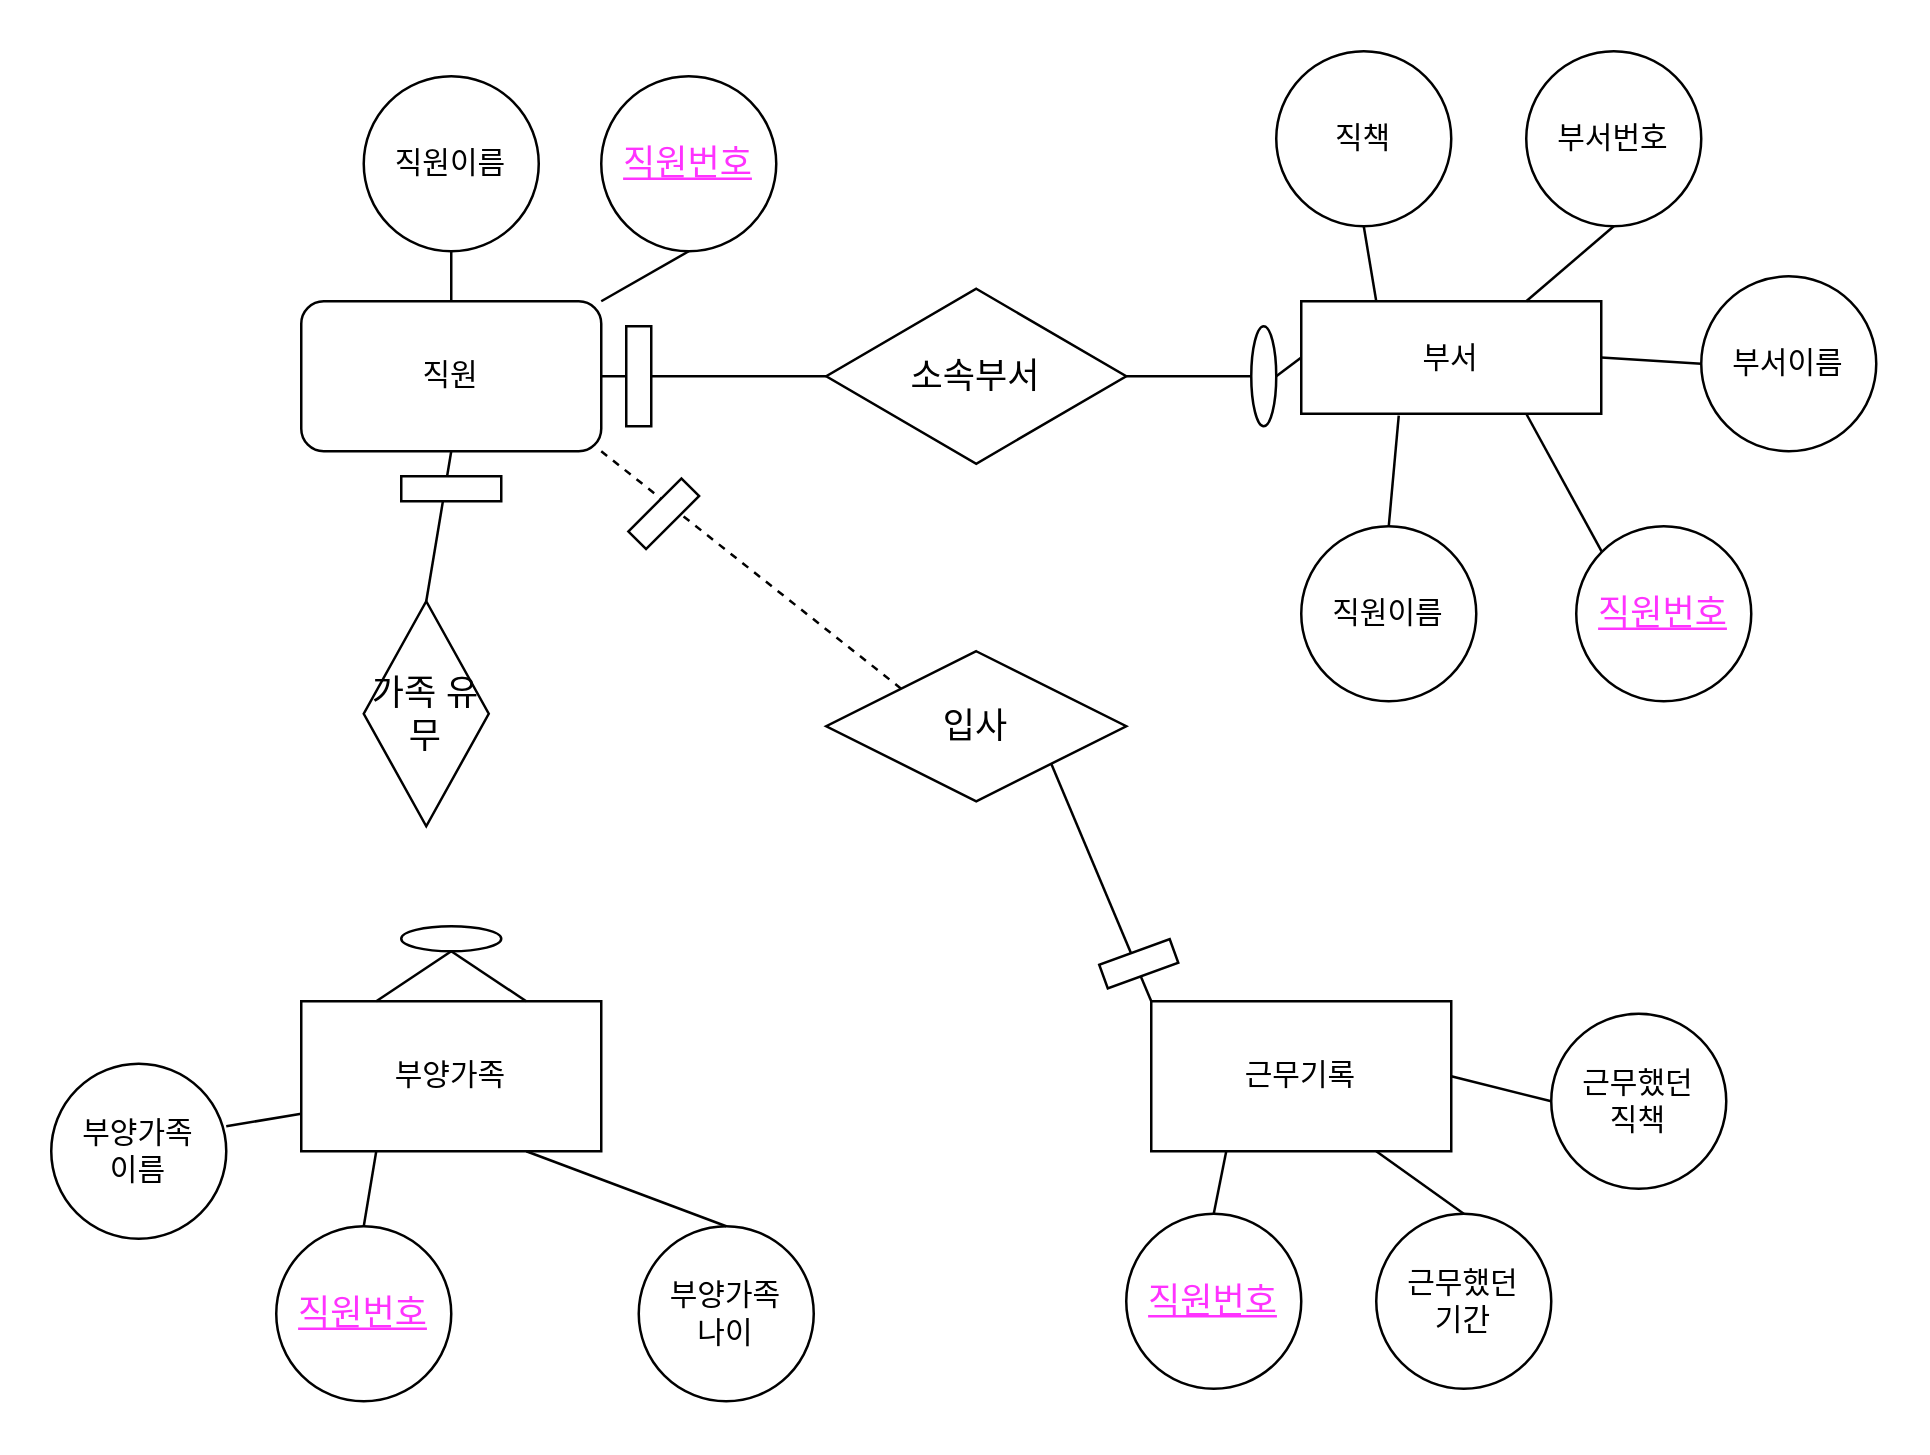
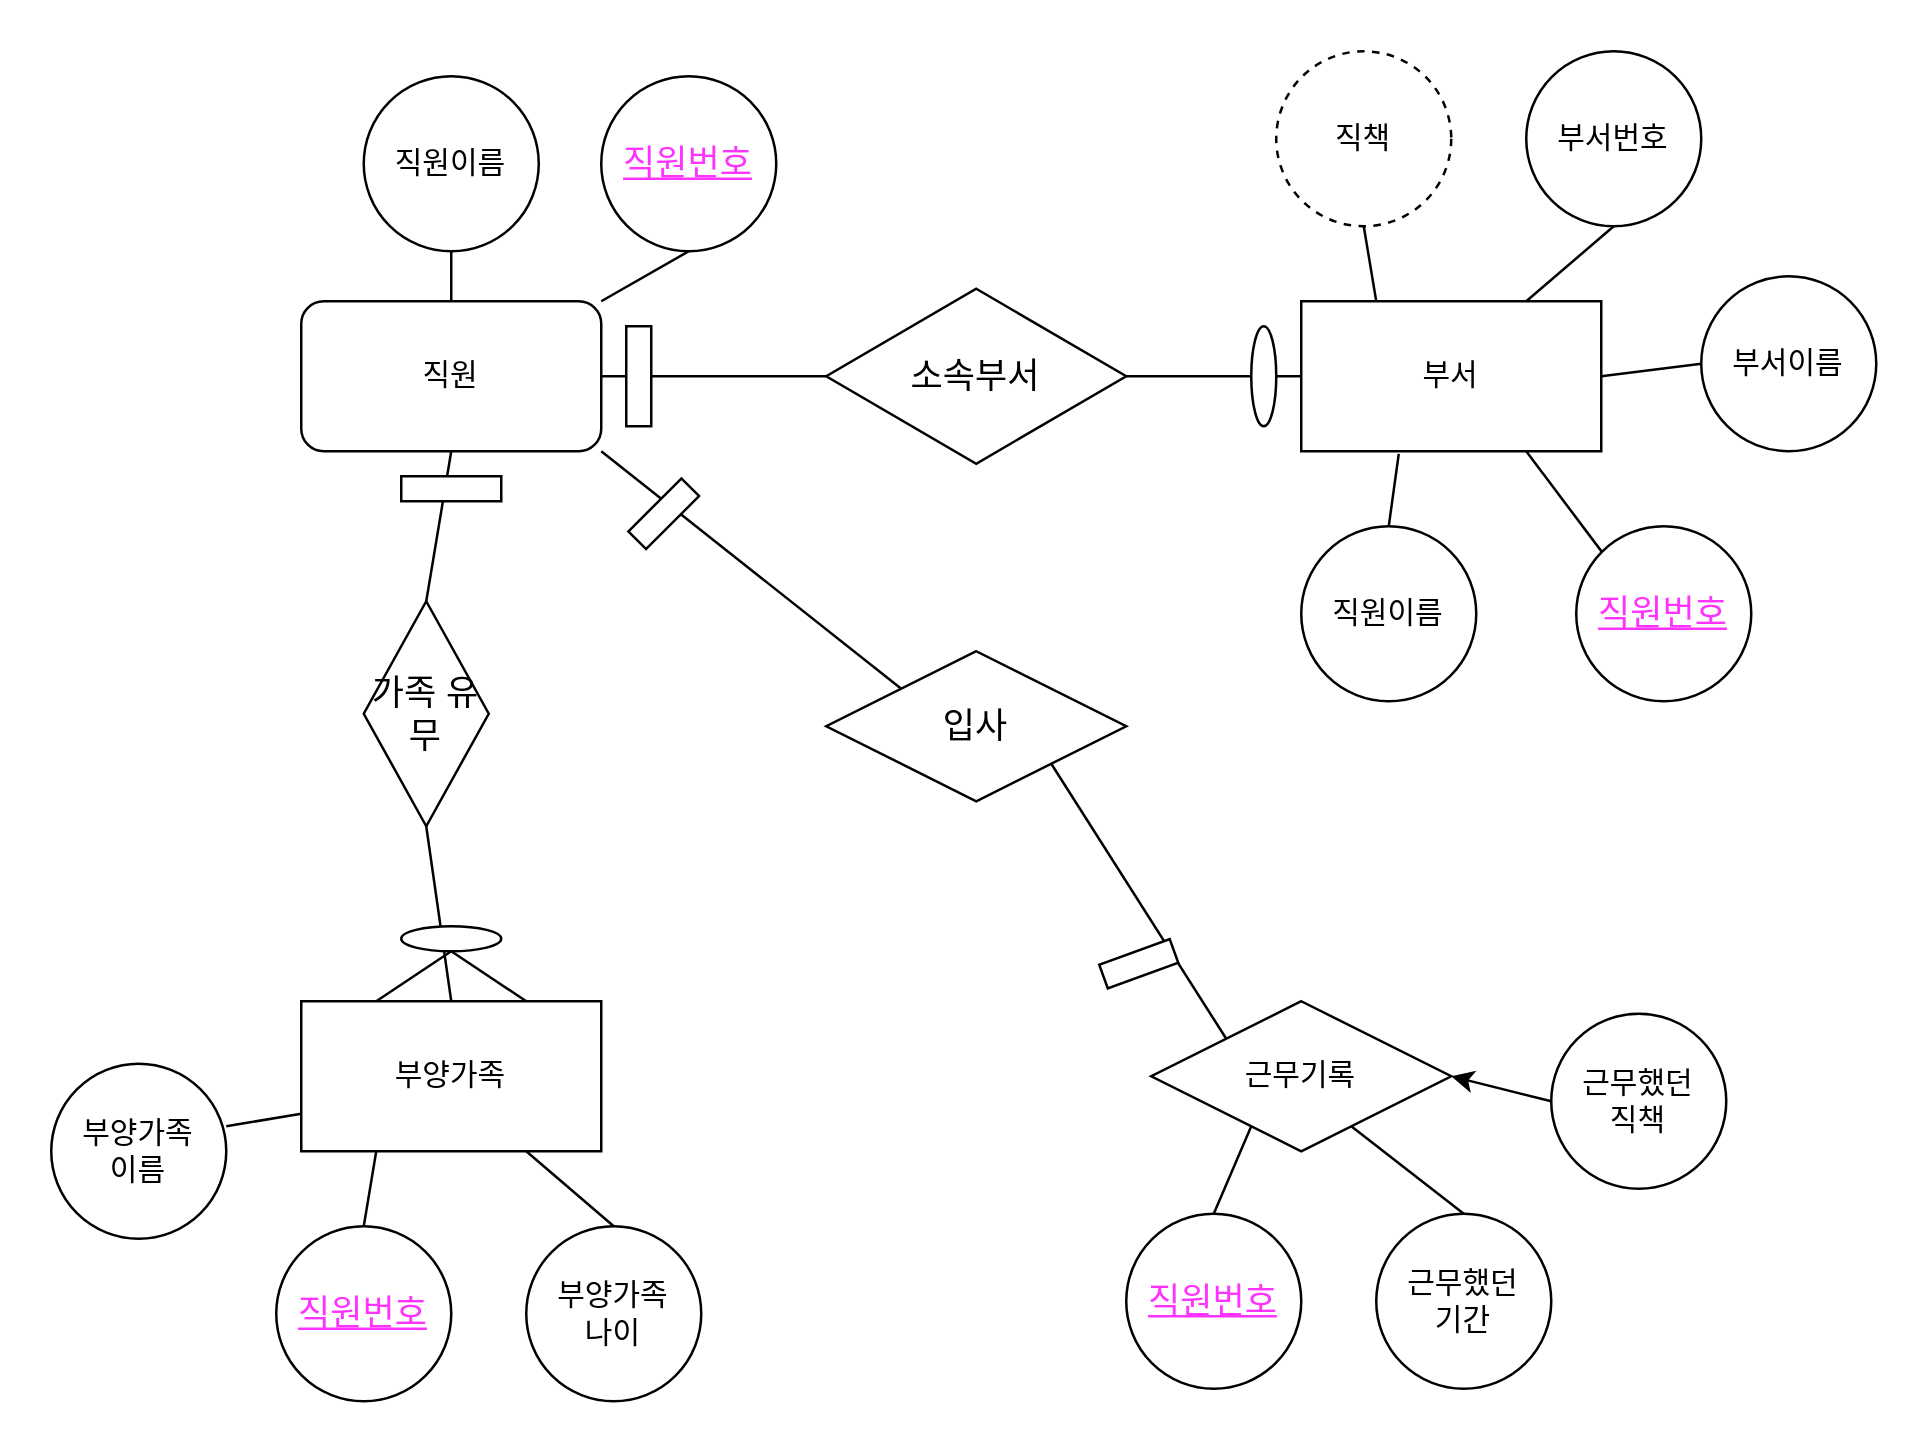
(1364, 139) -> (1364, 139)
(1451, 358) -> (1451, 376)
(787, 599) -> (787, 599)
none -> (433, 876)
(1301, 1076) -> (1301, 1076)
(1461, 1079) -> (1469, 1081)
(726, 1314) -> (614, 1314)
